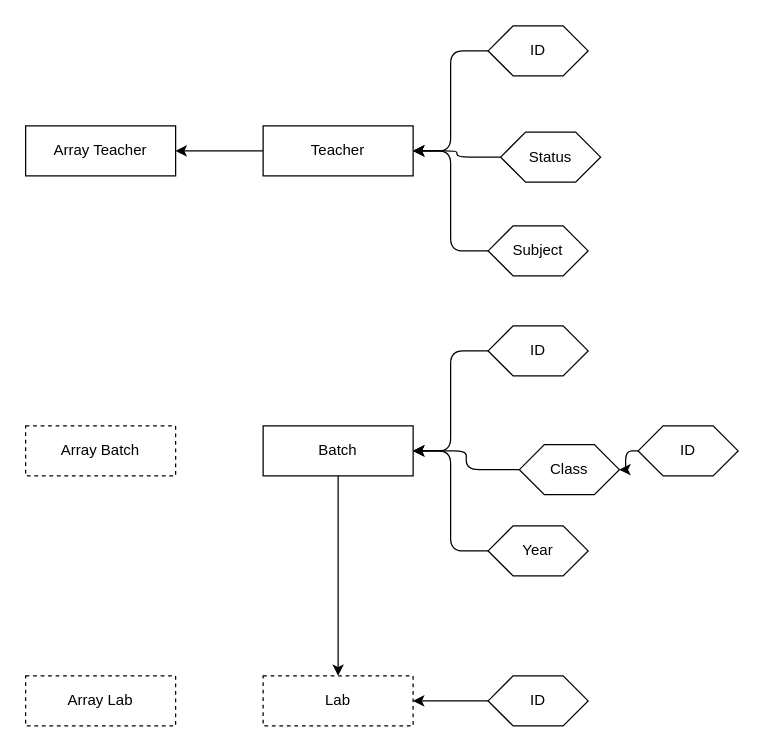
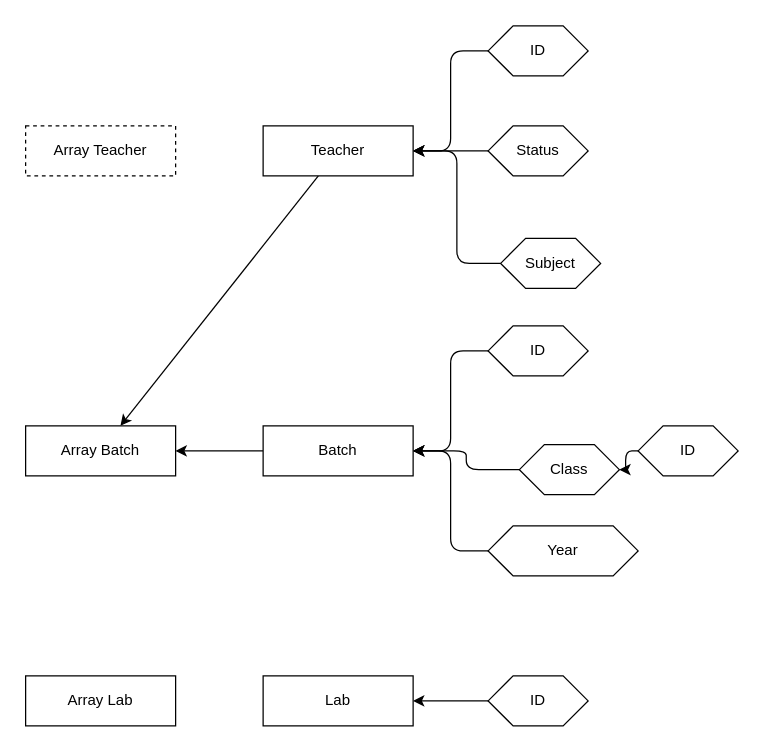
(101, 151) -> (101, 151)
(224, 151) -> (222, 298)
(551, 157) -> (538, 151)
(538, 251) -> (551, 263)
(101, 451) -> (101, 451)
(538, 551) -> (563, 551)
(338, 572) -> (224, 451)
(101, 701) -> (101, 701)
(338, 701) -> (338, 701)
